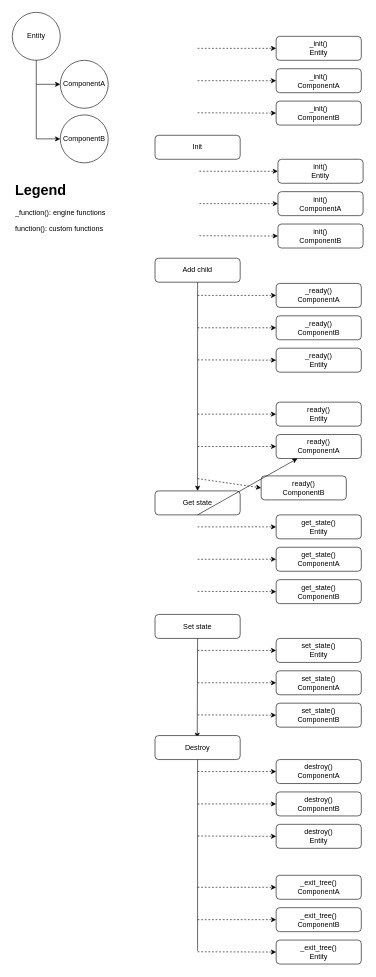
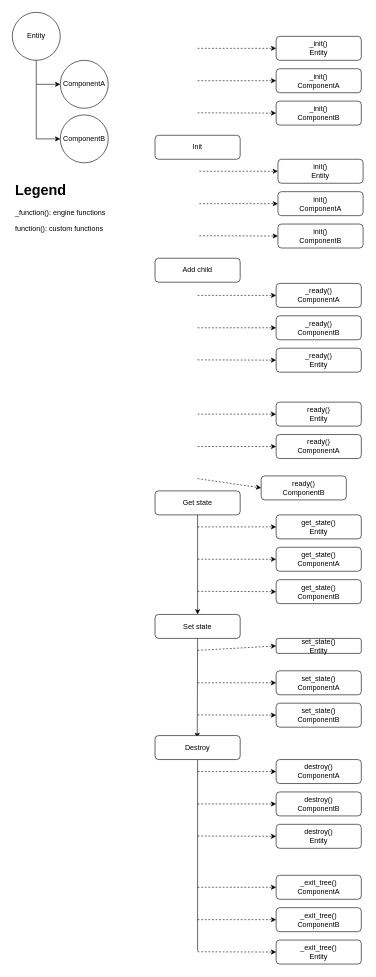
(198, 385) -> none
(228, 498) -> (198, 562)
(319, 651) -> (319, 646)
